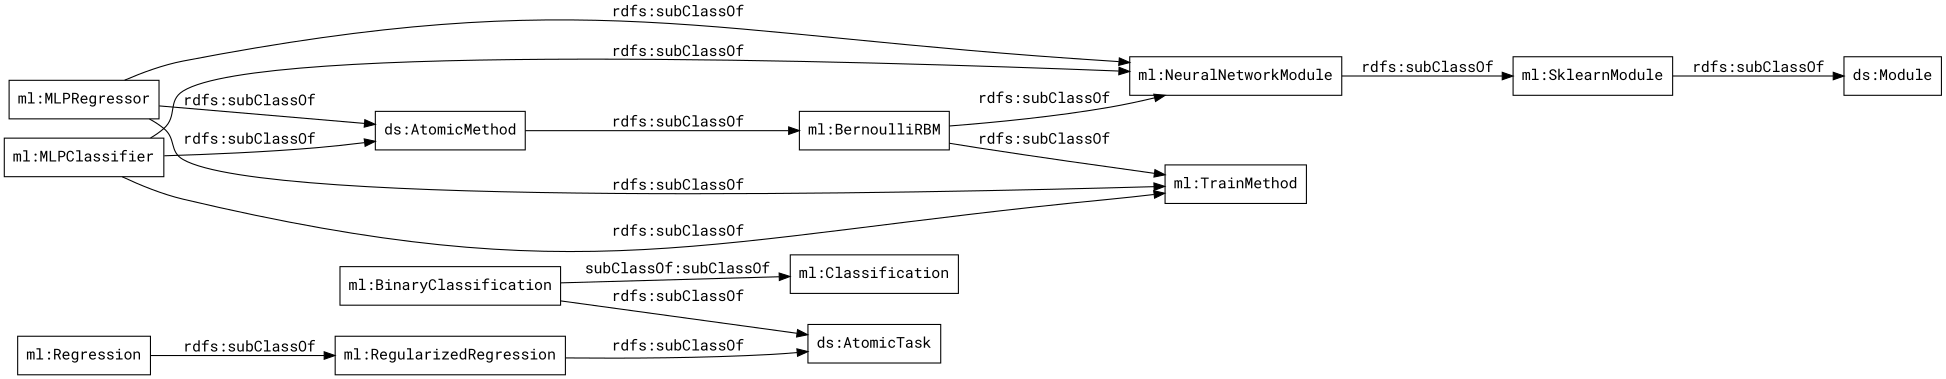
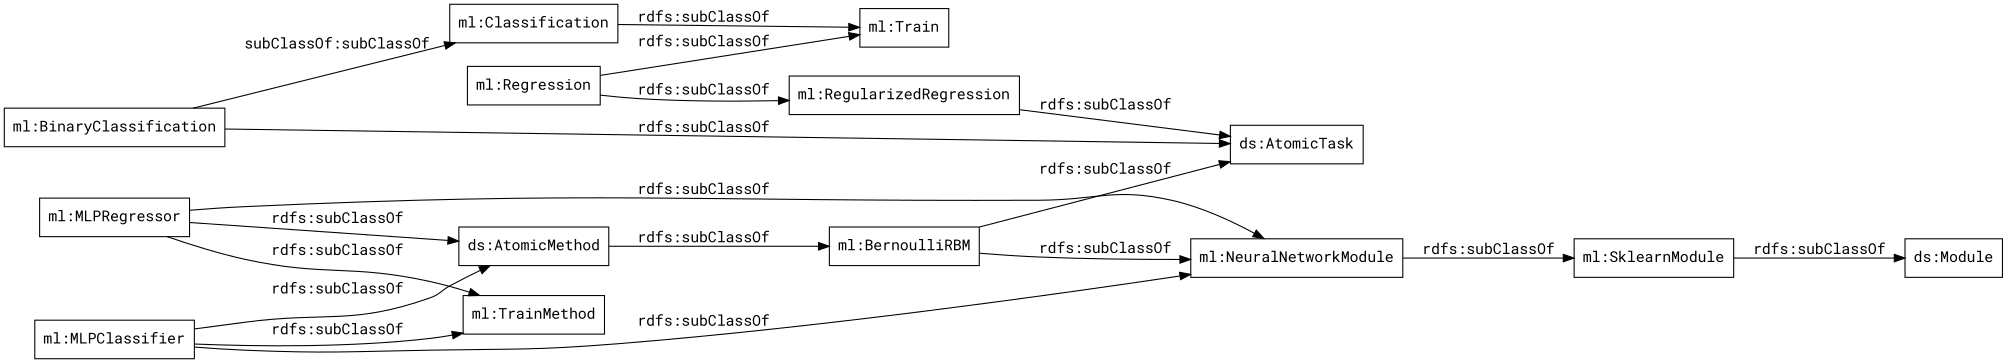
none -> (904, 28)
(1052, 159) -> (1130, 188)
